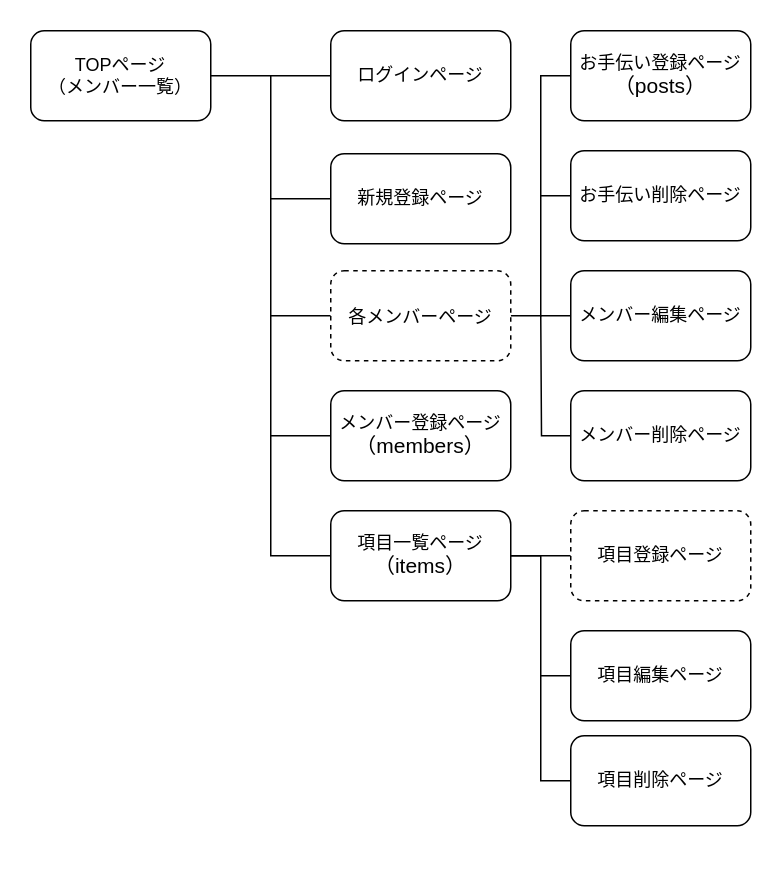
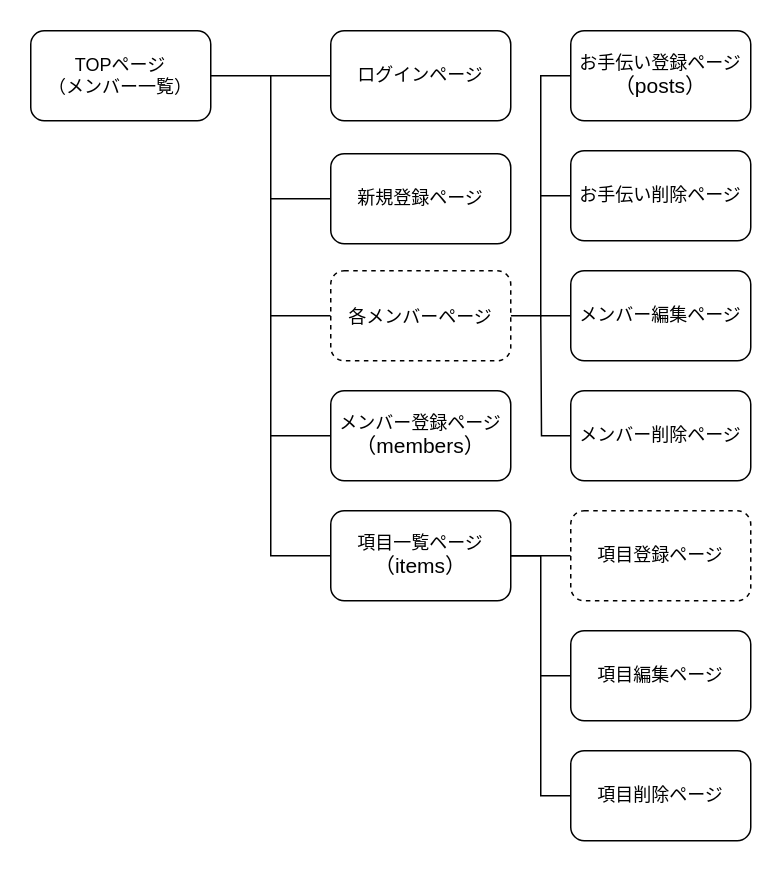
(661, 781) -> (661, 796)
